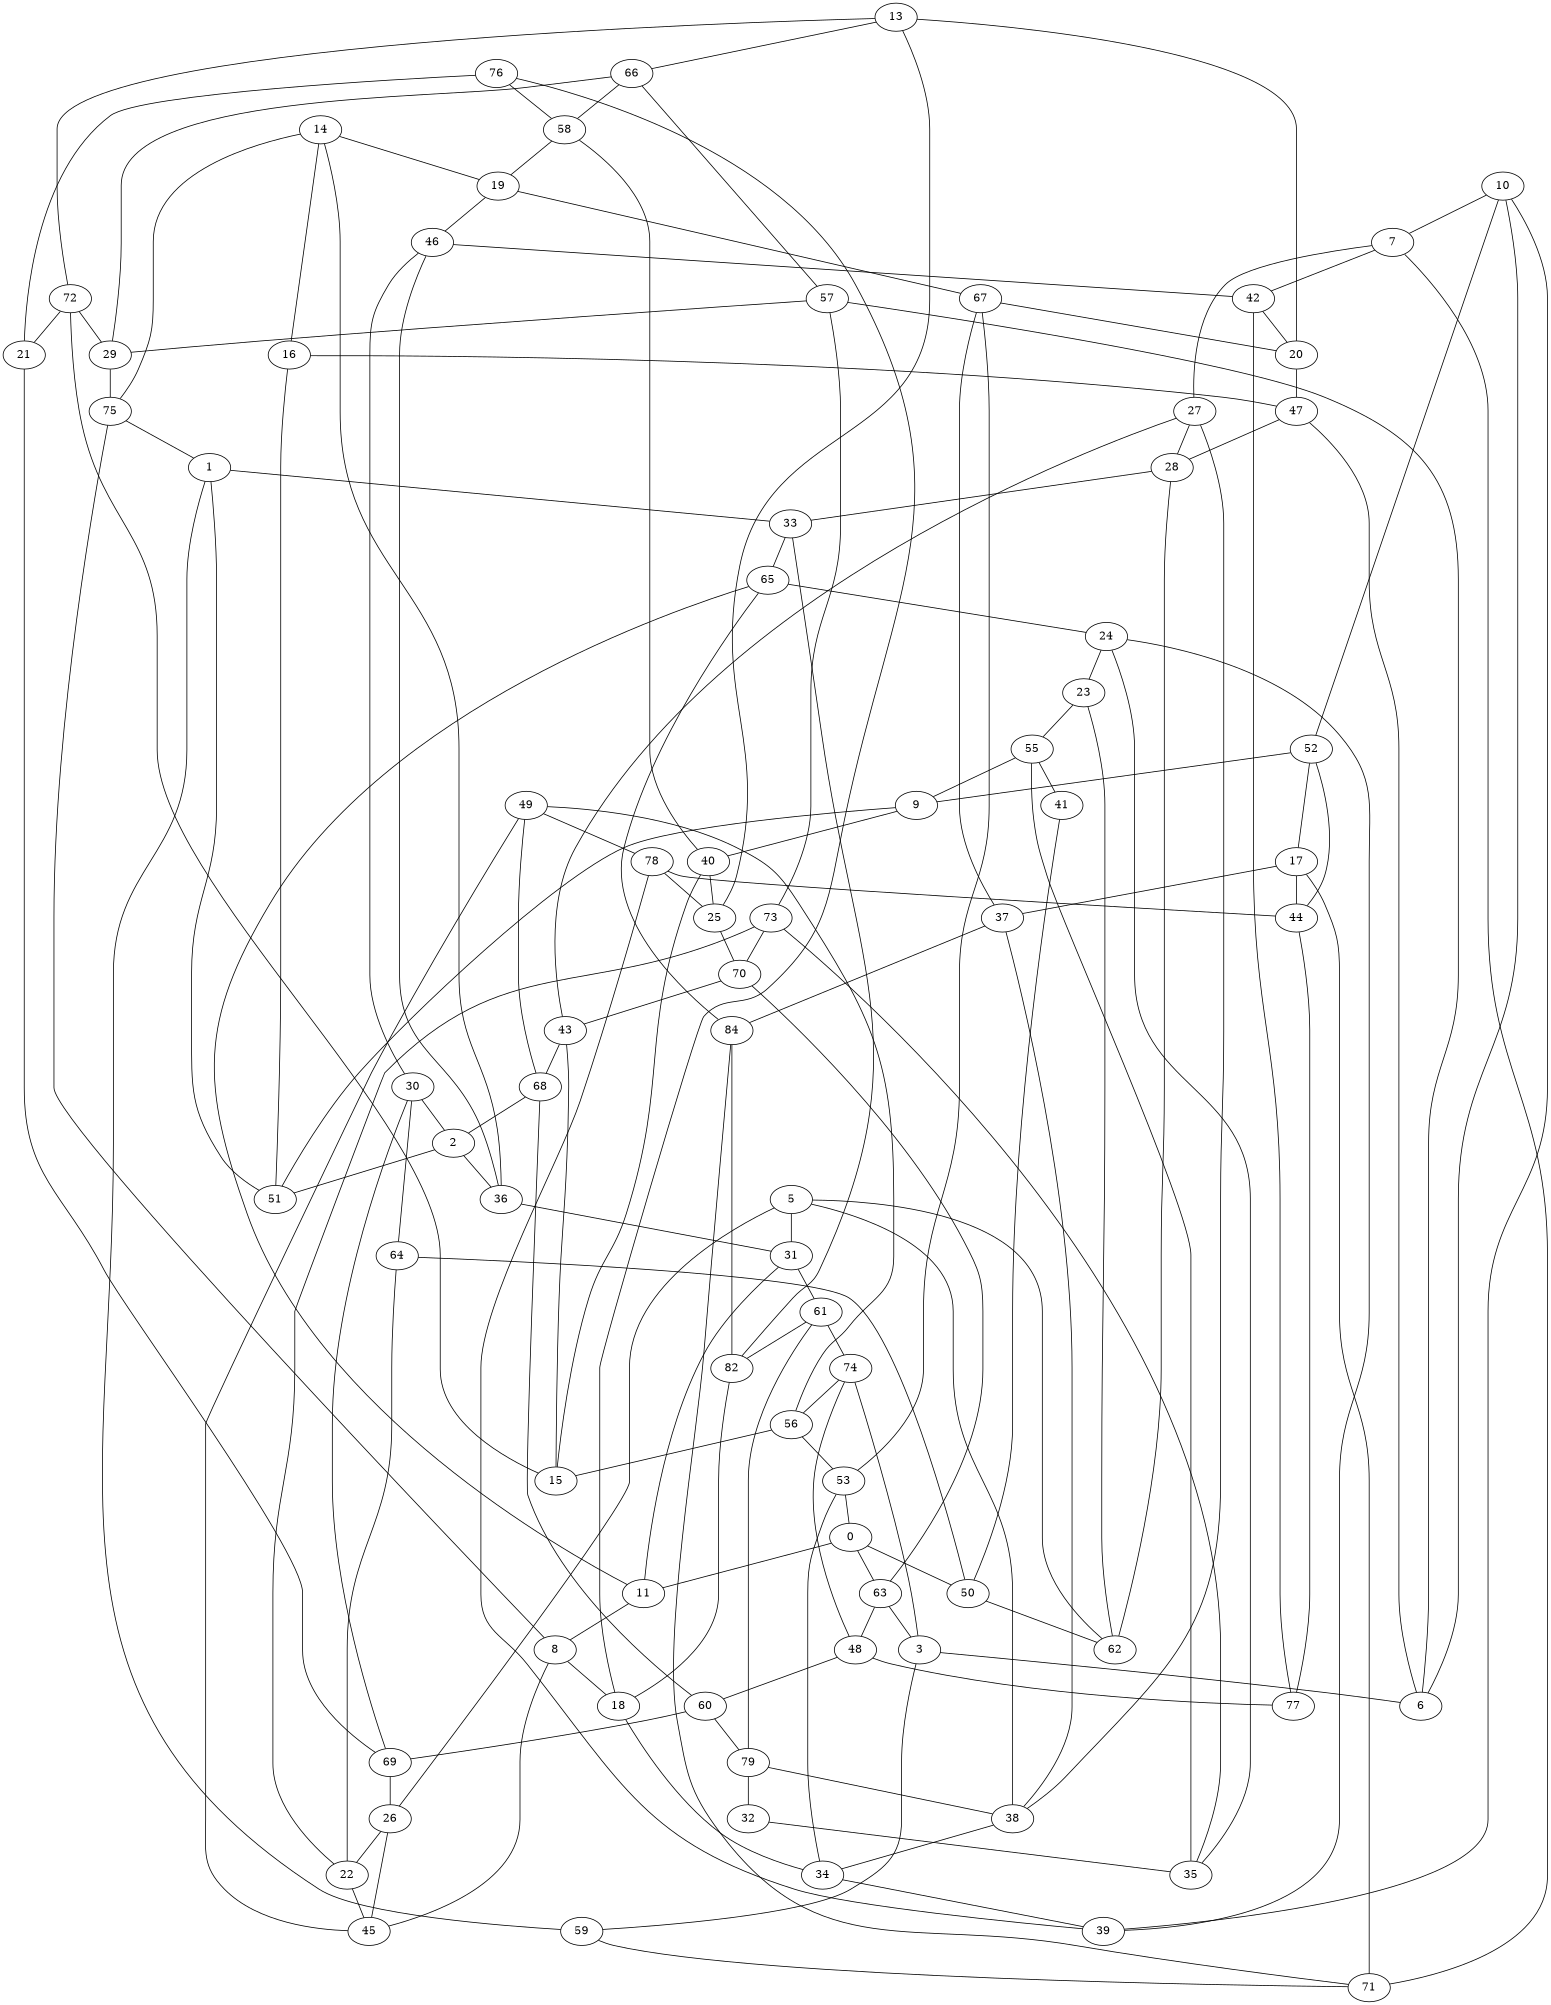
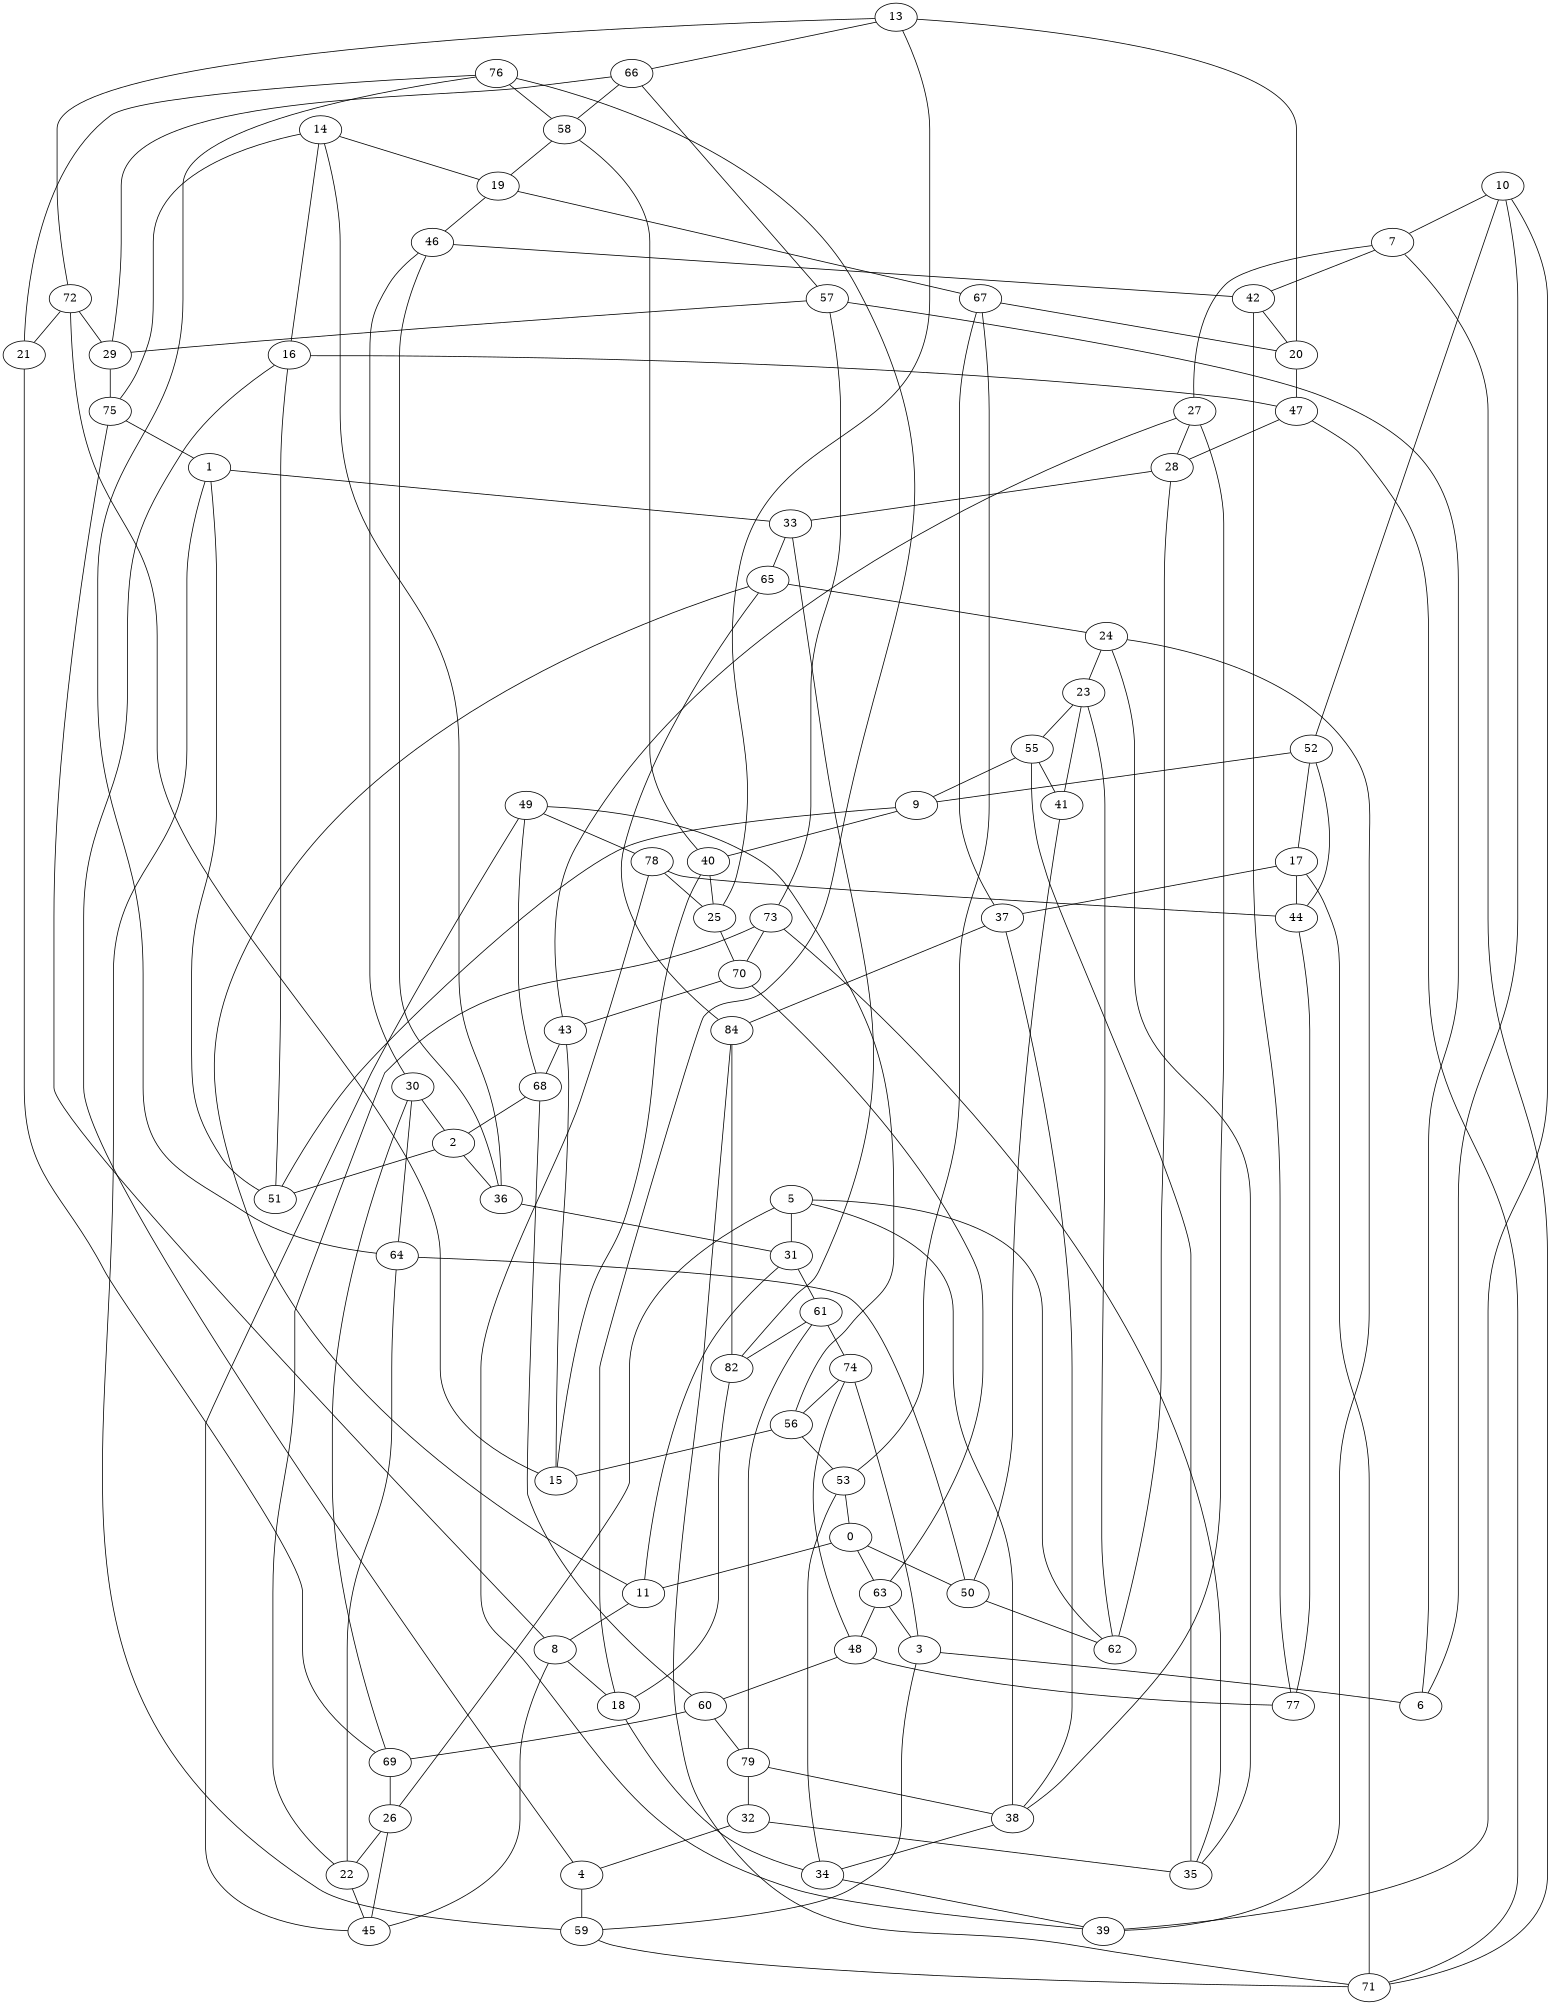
none -> (98, 624)
none -> (1073, 749)
(1399, 1047) -> (1502, 1210)
none -> (582, 1875)
